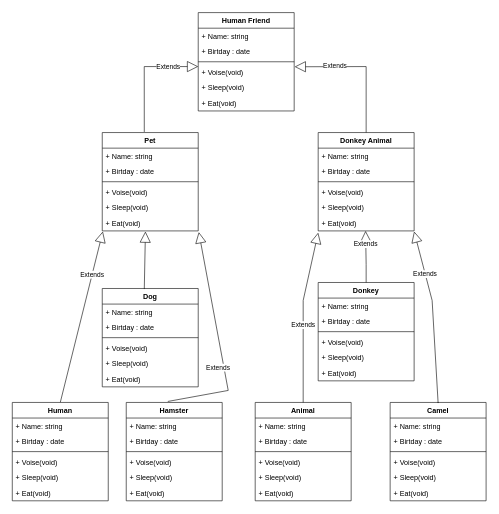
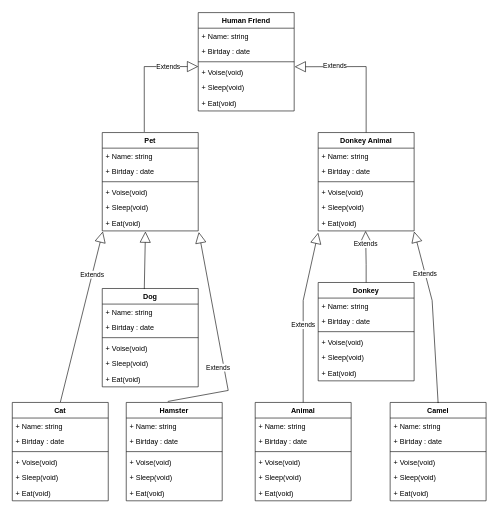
(60, 410) -> (60, 410)
